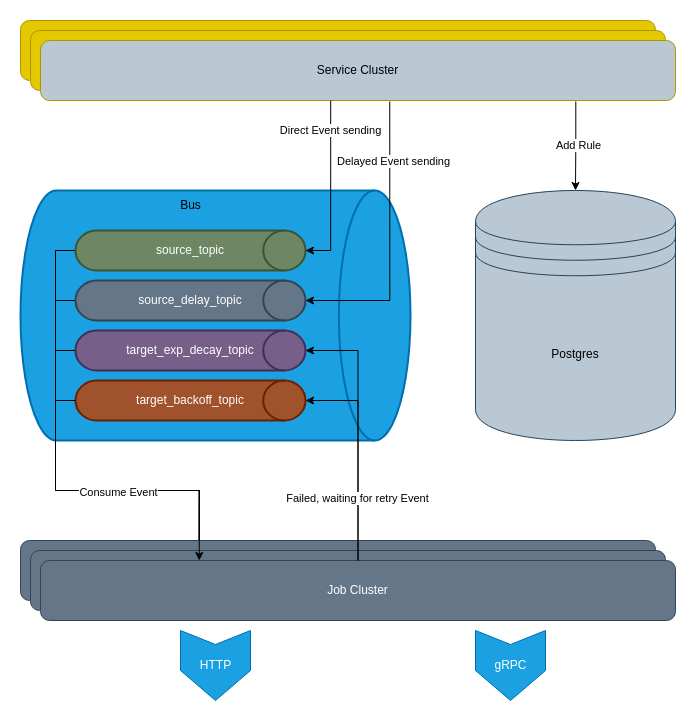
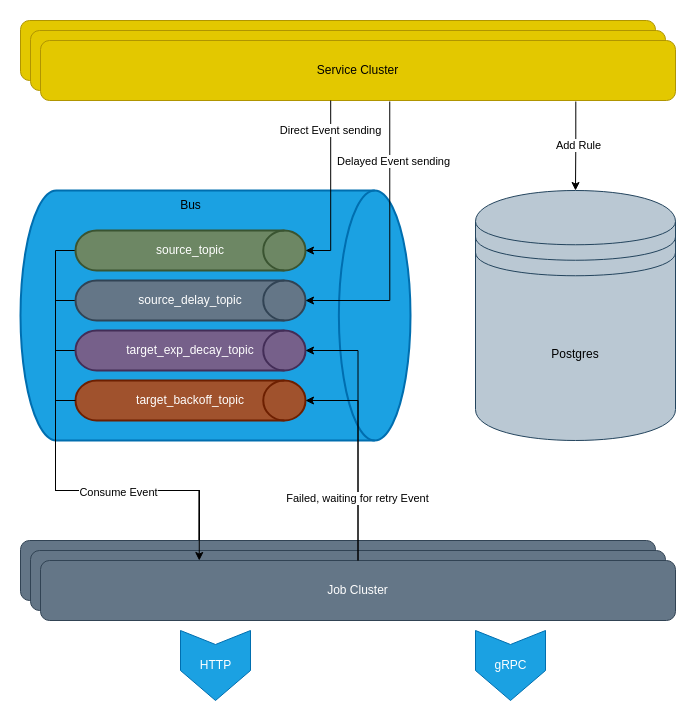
(358, 71) -> (358, 71)
